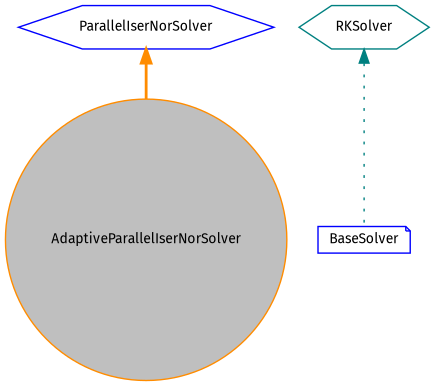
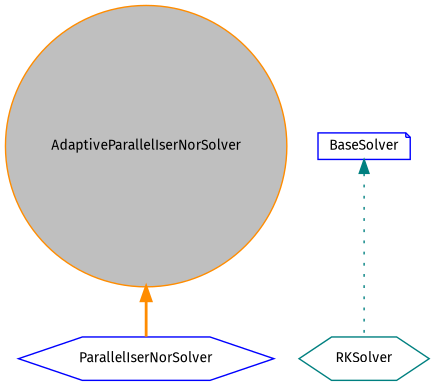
(146, 81) -> (146, 319)
(364, 145) -> (364, 255)
